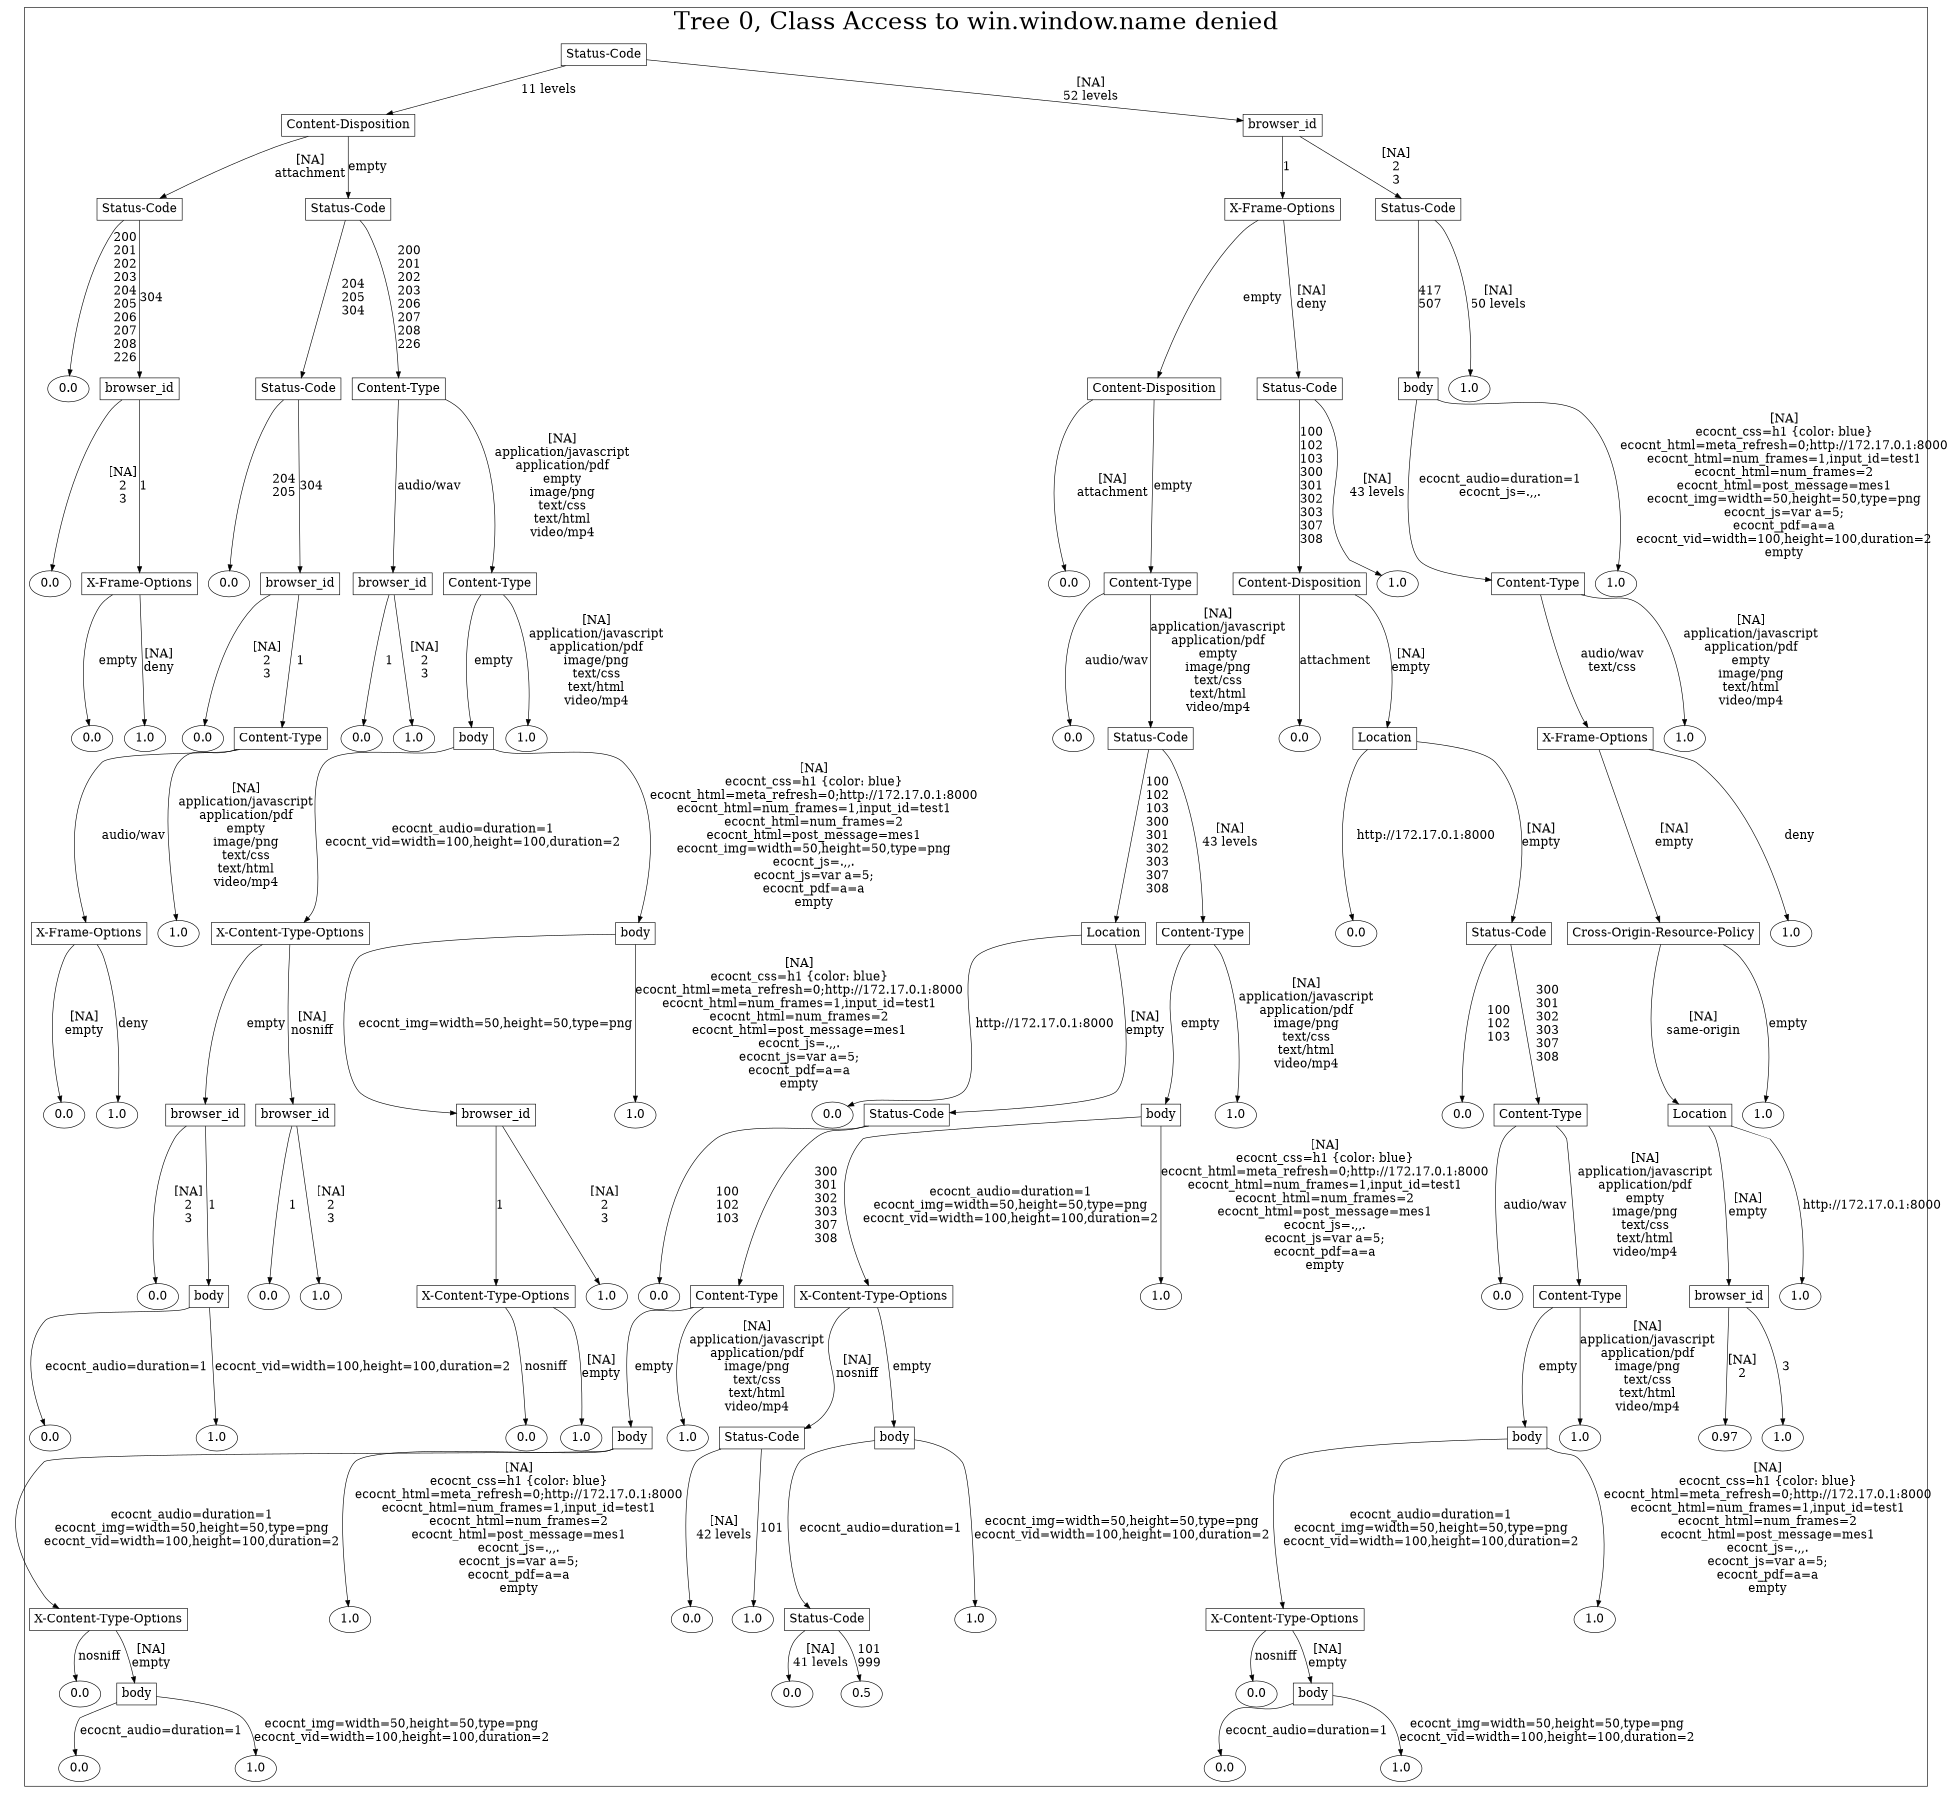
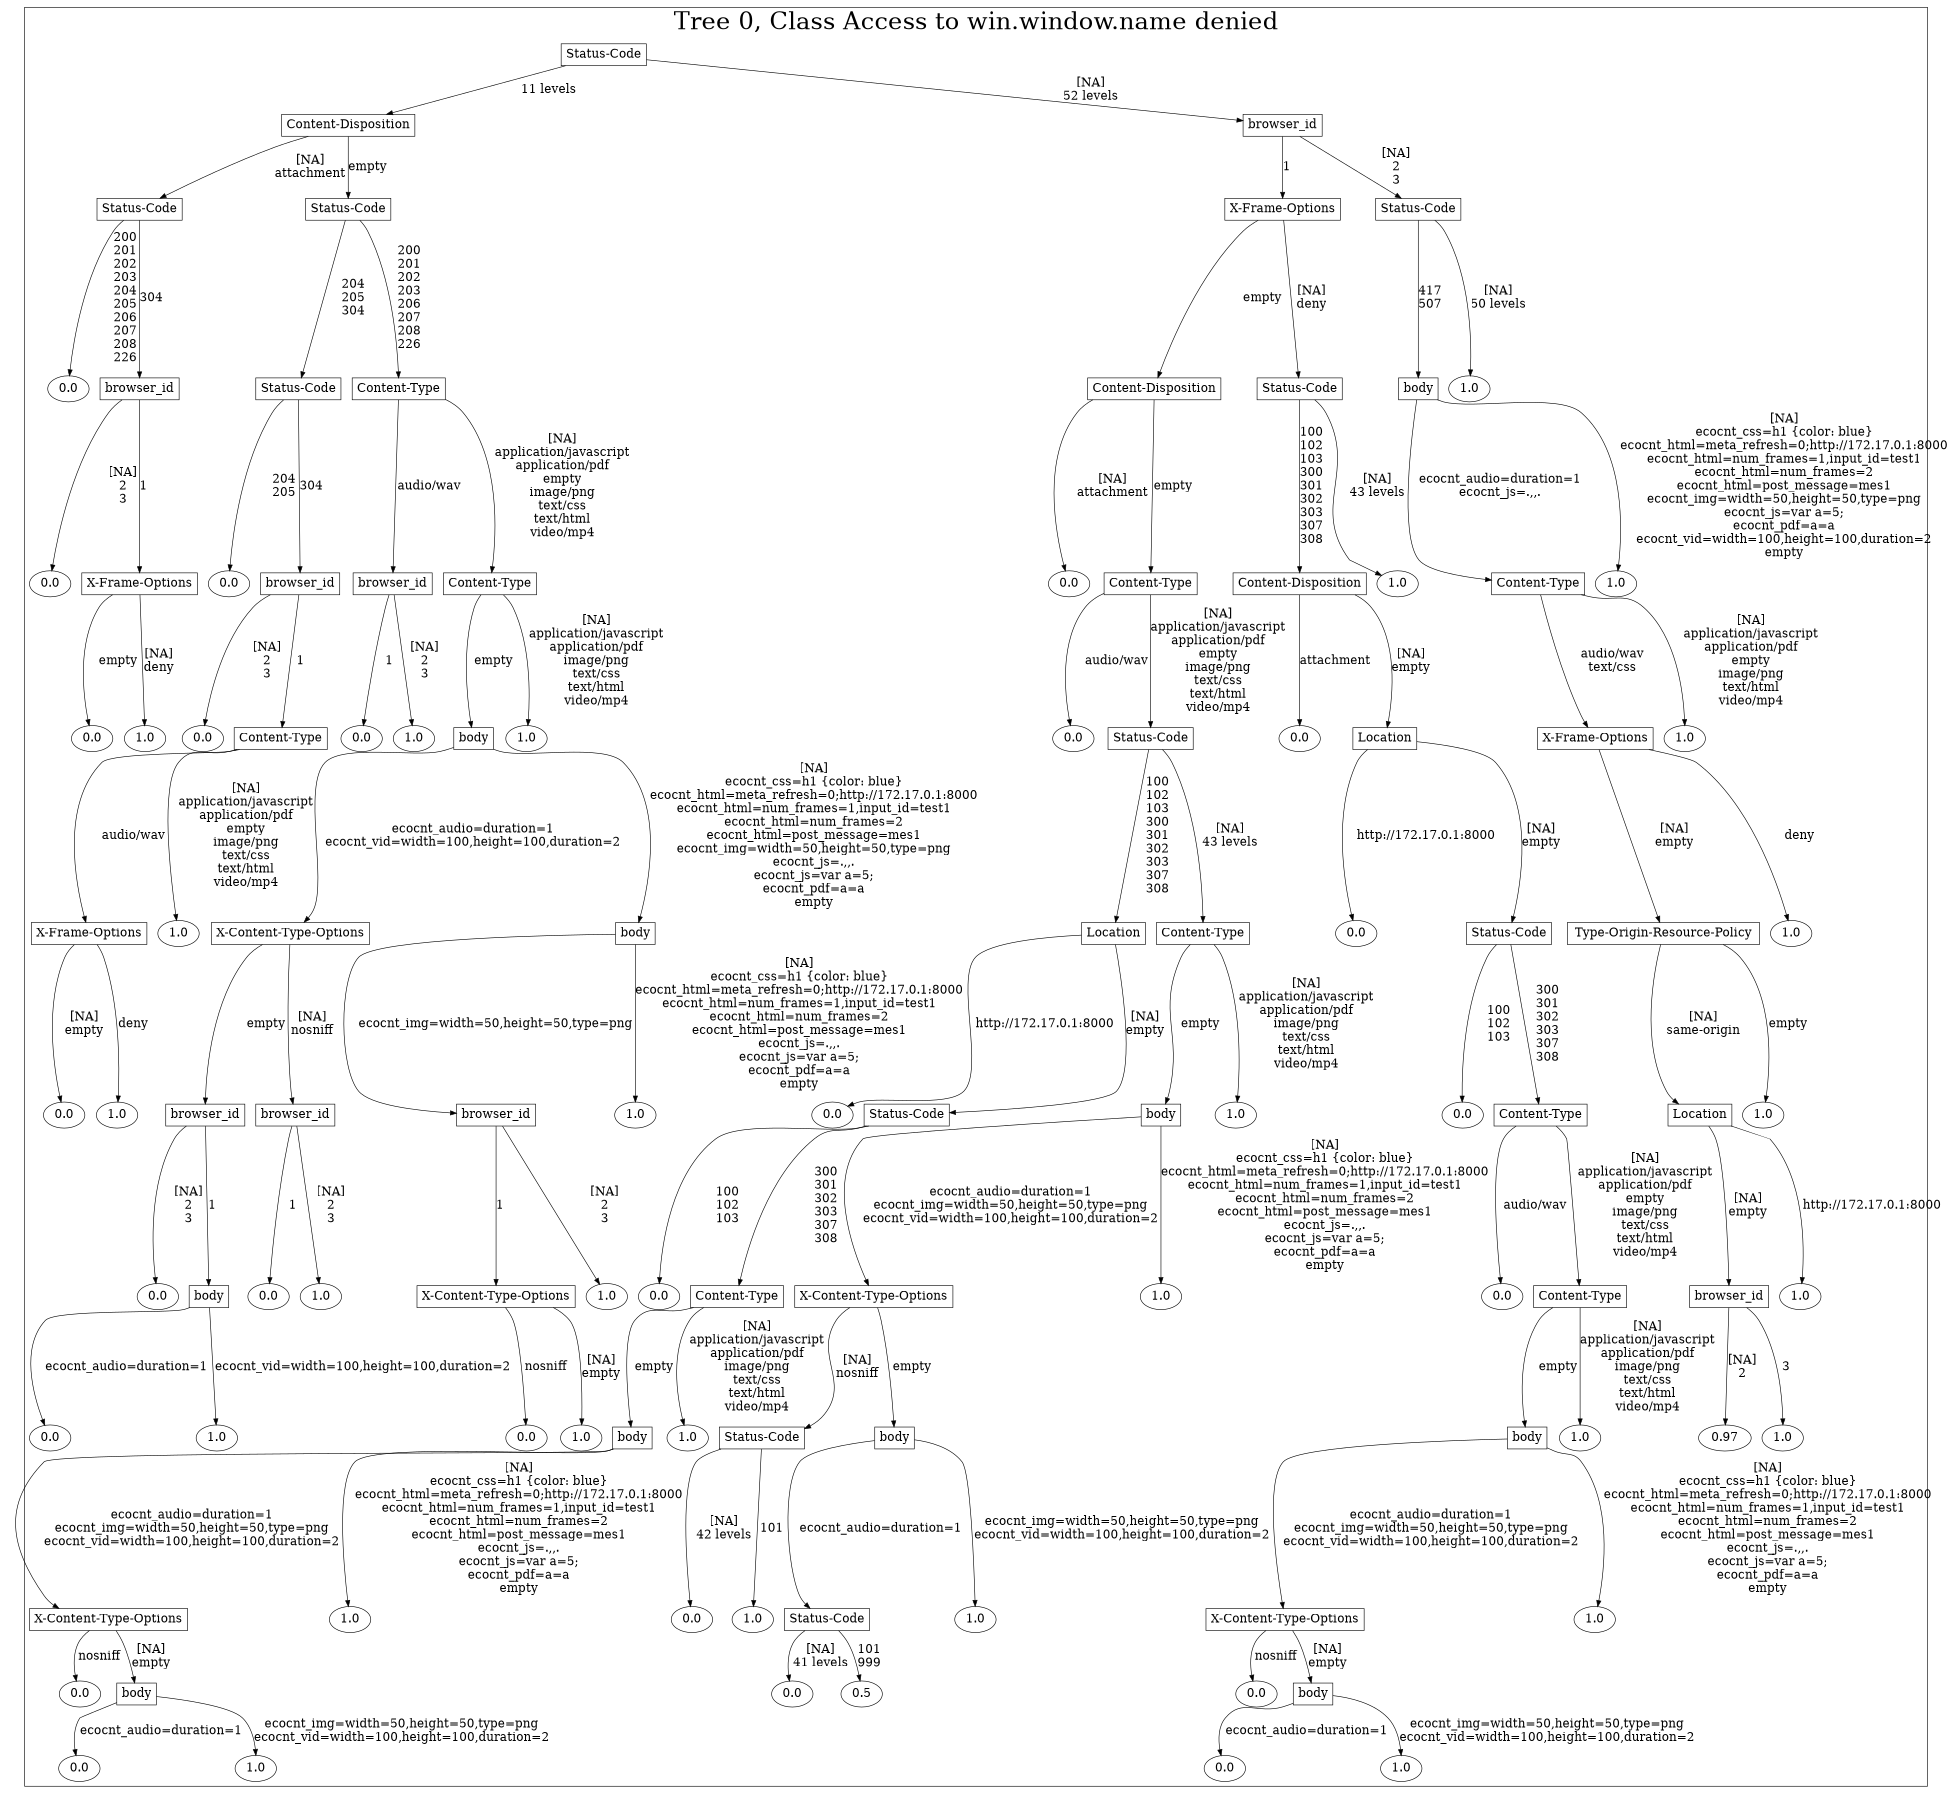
(1663, 933) -> (1663, 933)
